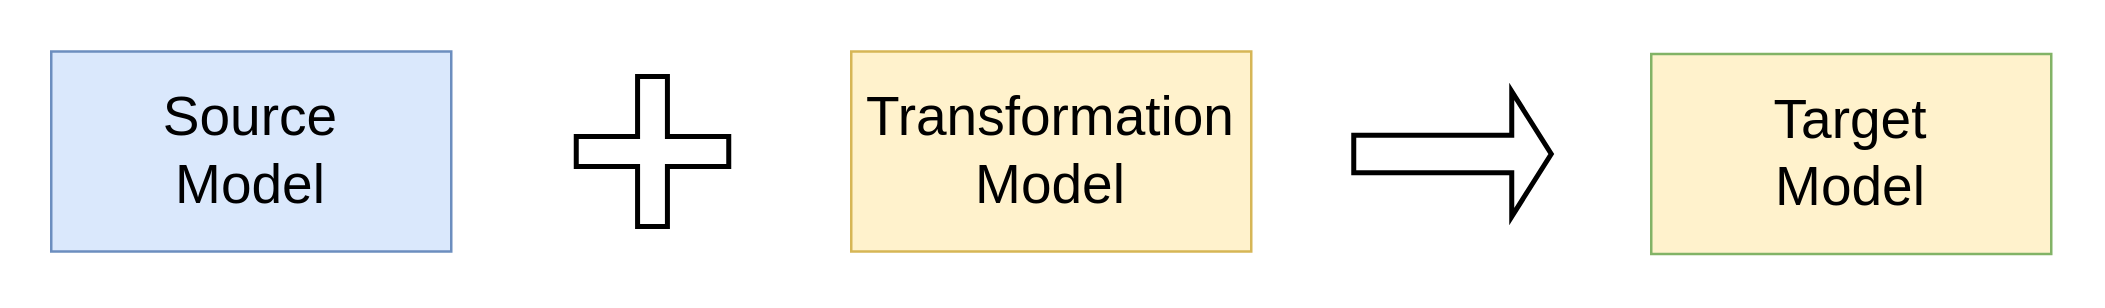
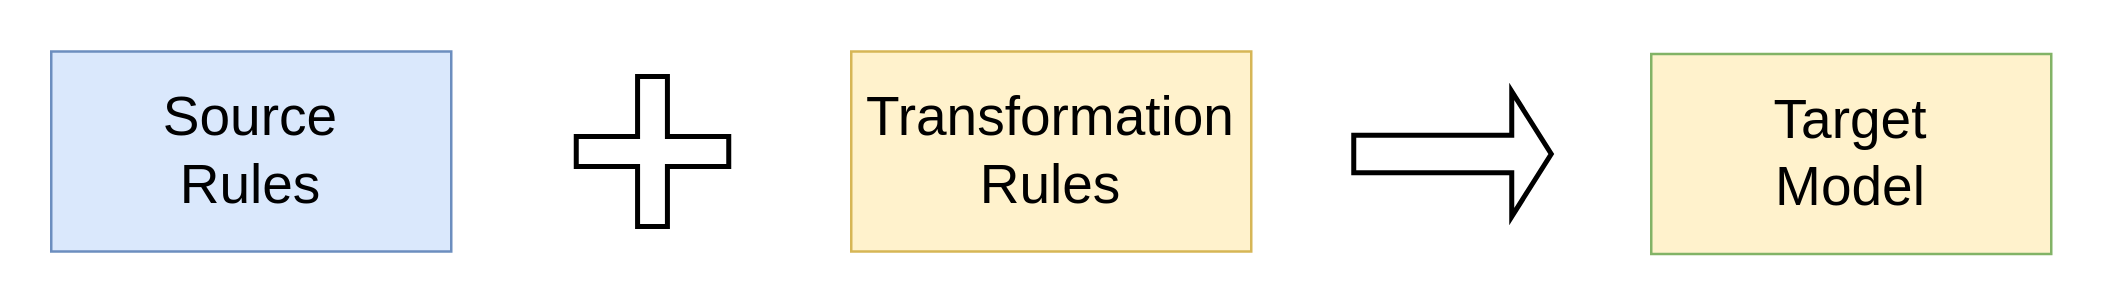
(251, 151) -> (251, 151)
(1051, 151) -> (1051, 151)
